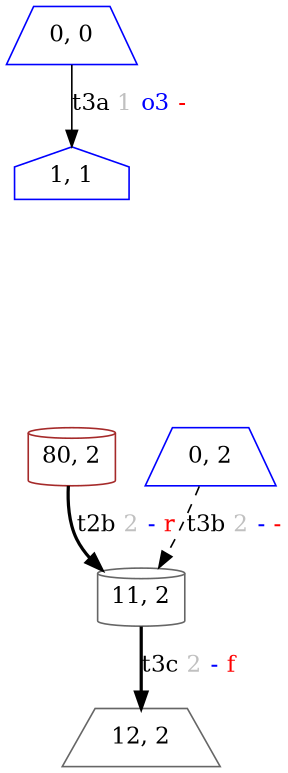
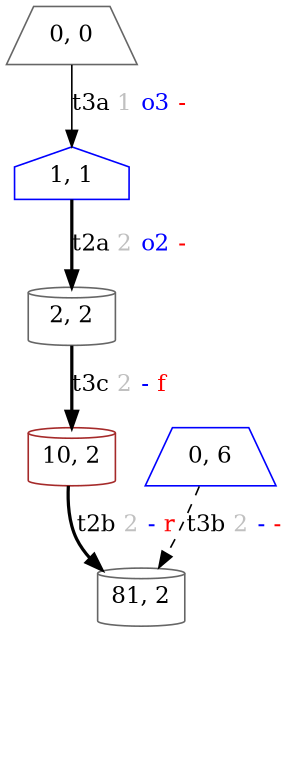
(72, 36) -> (72, 36)
none -> (72, 316)
(72, 457) -> (72, 457)
(211, 457) -> (211, 457)
(141, 597) -> (141, 597)
(141, 738) -> none
